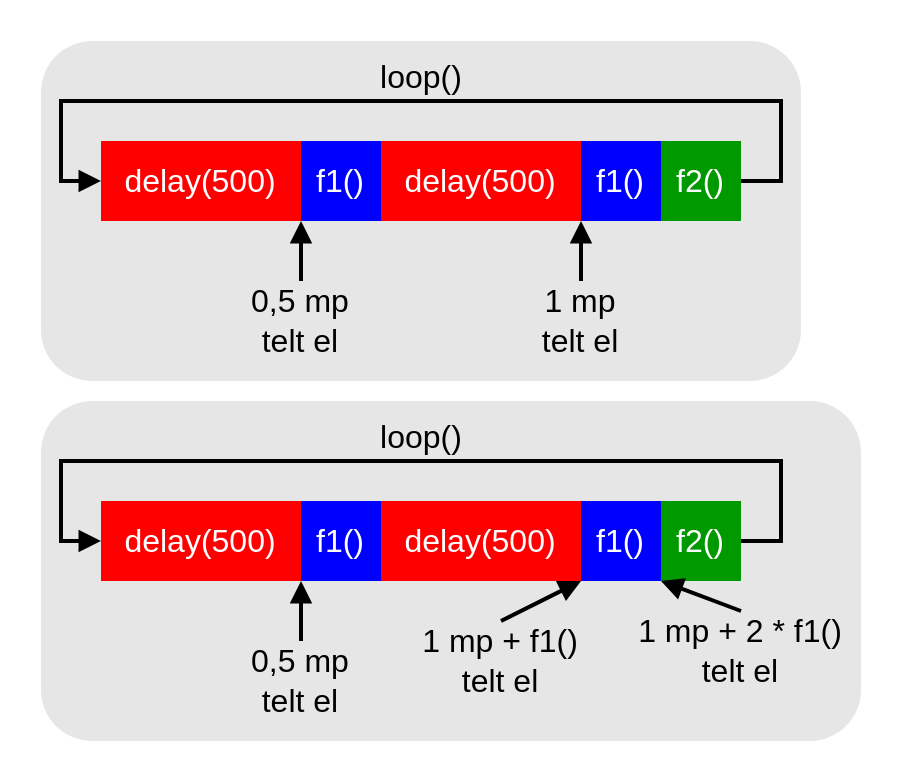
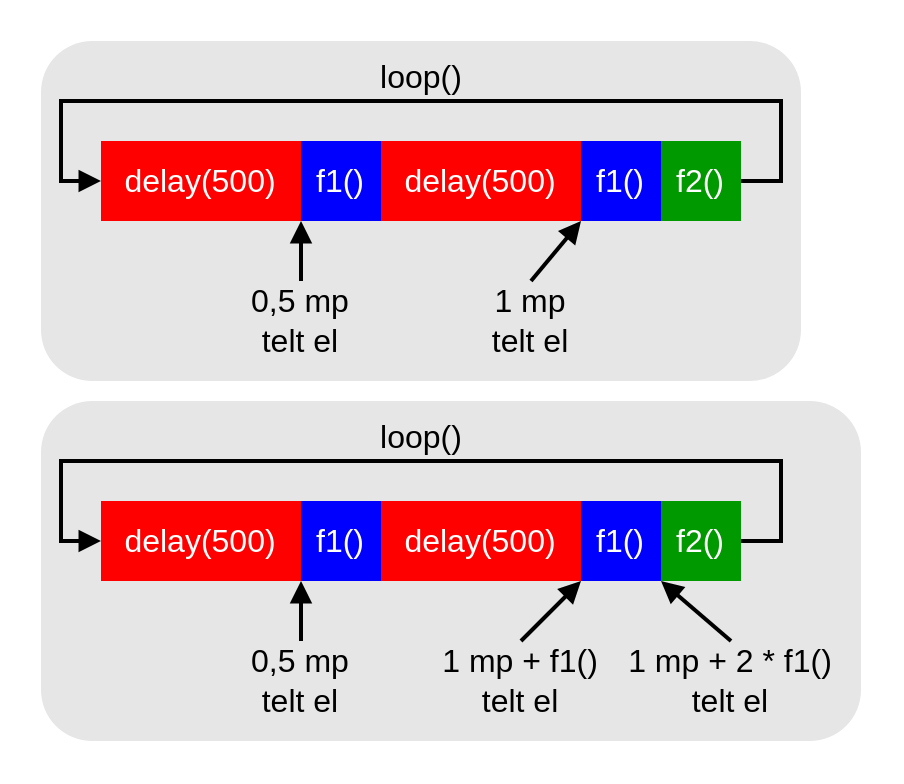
(581, 321) -> (531, 321)
(741, 651) -> (731, 681)
(501, 661) -> (521, 681)
